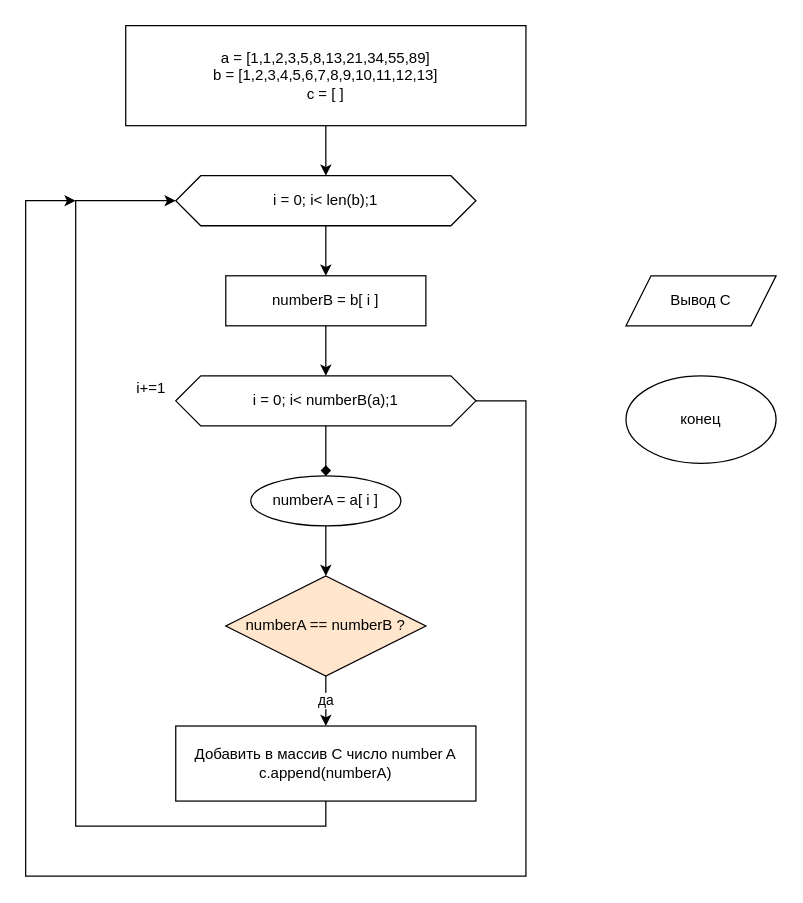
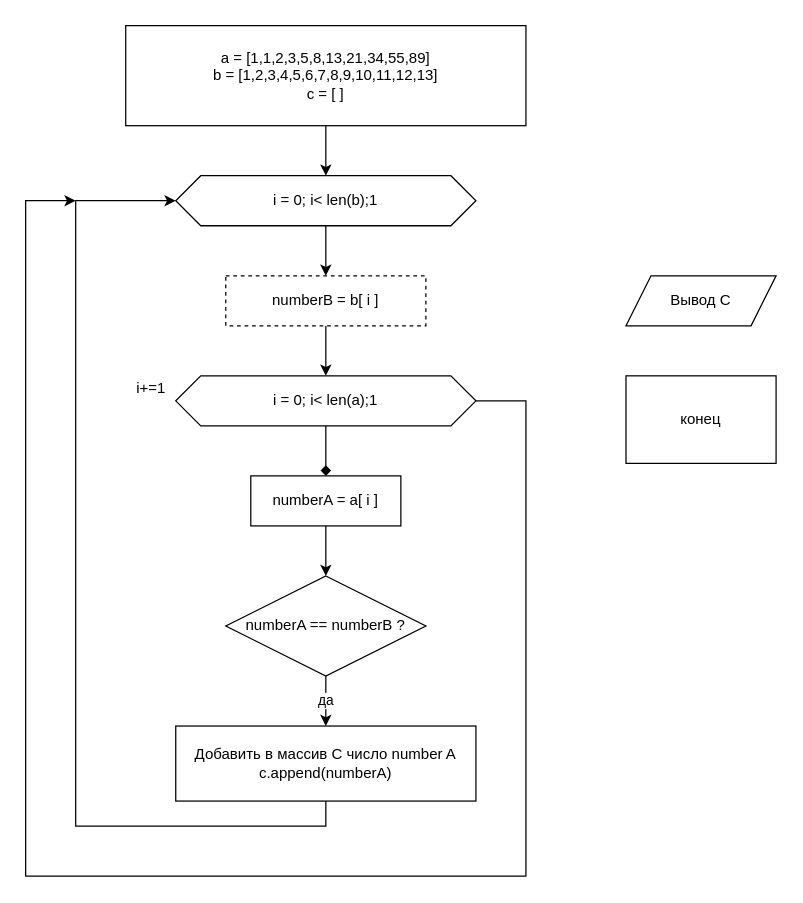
(326, 301) -> (326, 301)
(326, 401) -> (326, 401)
(701, 419) -> (701, 419)
(326, 501) -> (326, 501)
(326, 626) -> (326, 626)
